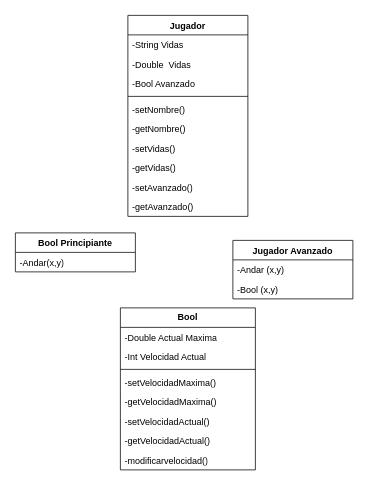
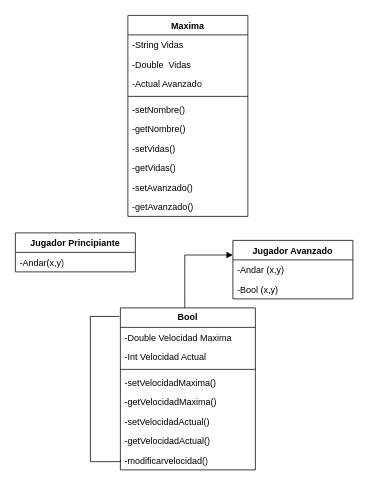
(188, 26) -> (188, 26)
(165, 85) -> (170, 85)
(75, 244) -> (75, 244)
none -> (185, 279)
(172, 338) -> (178, 338)
none -> (90, 391)
